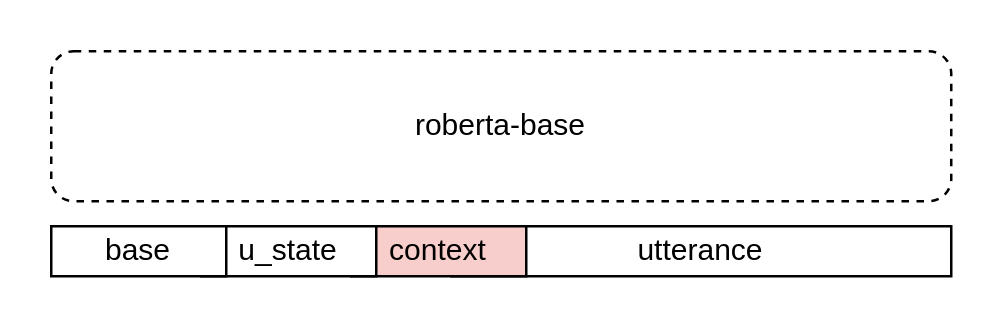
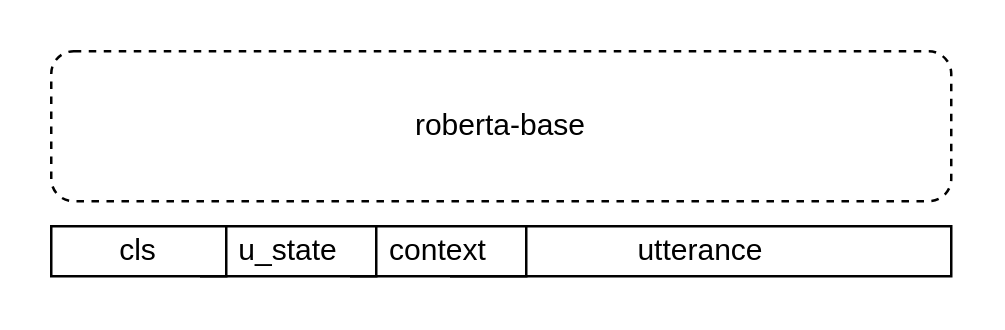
(139, 251) -> (139, 251)
(439, 251) -> (439, 251)
